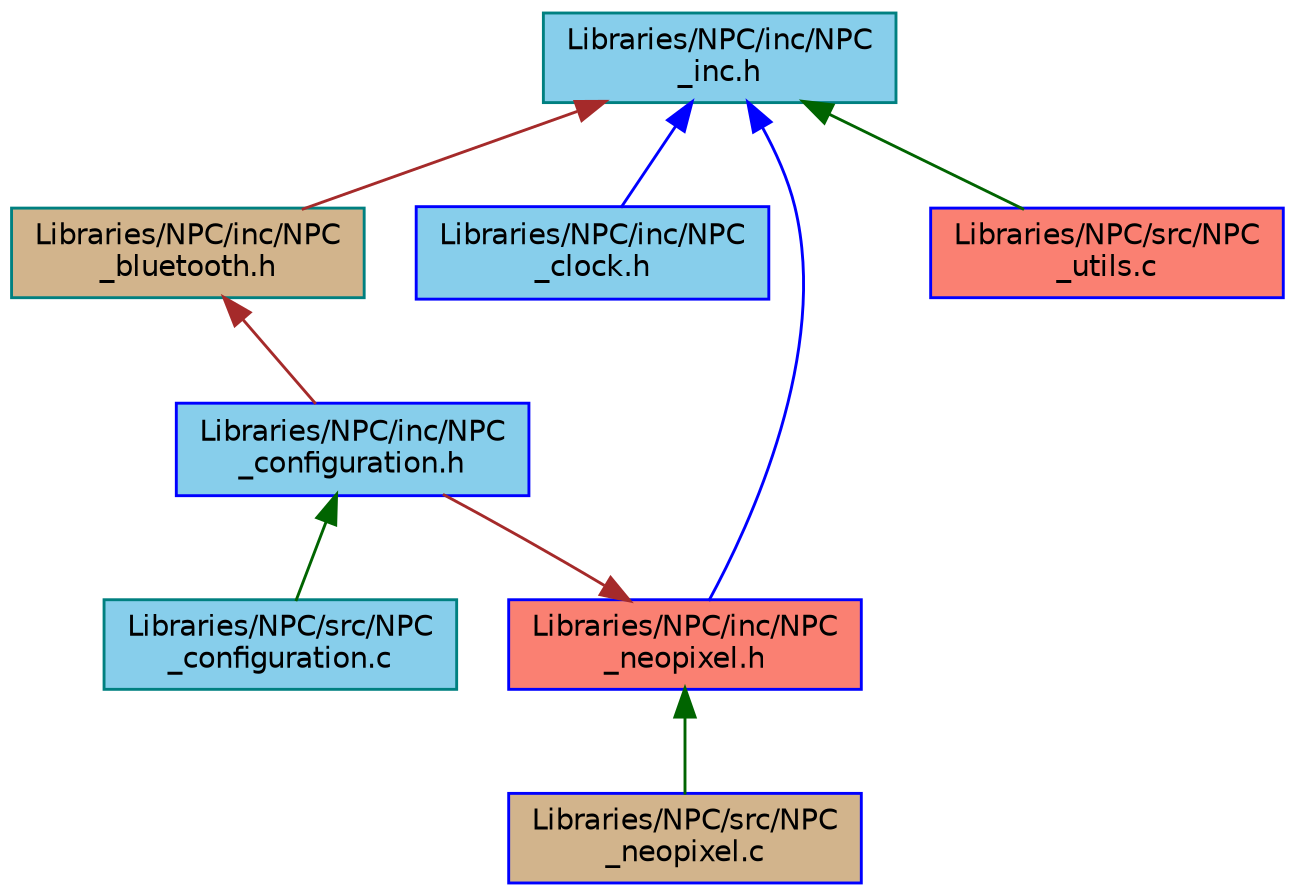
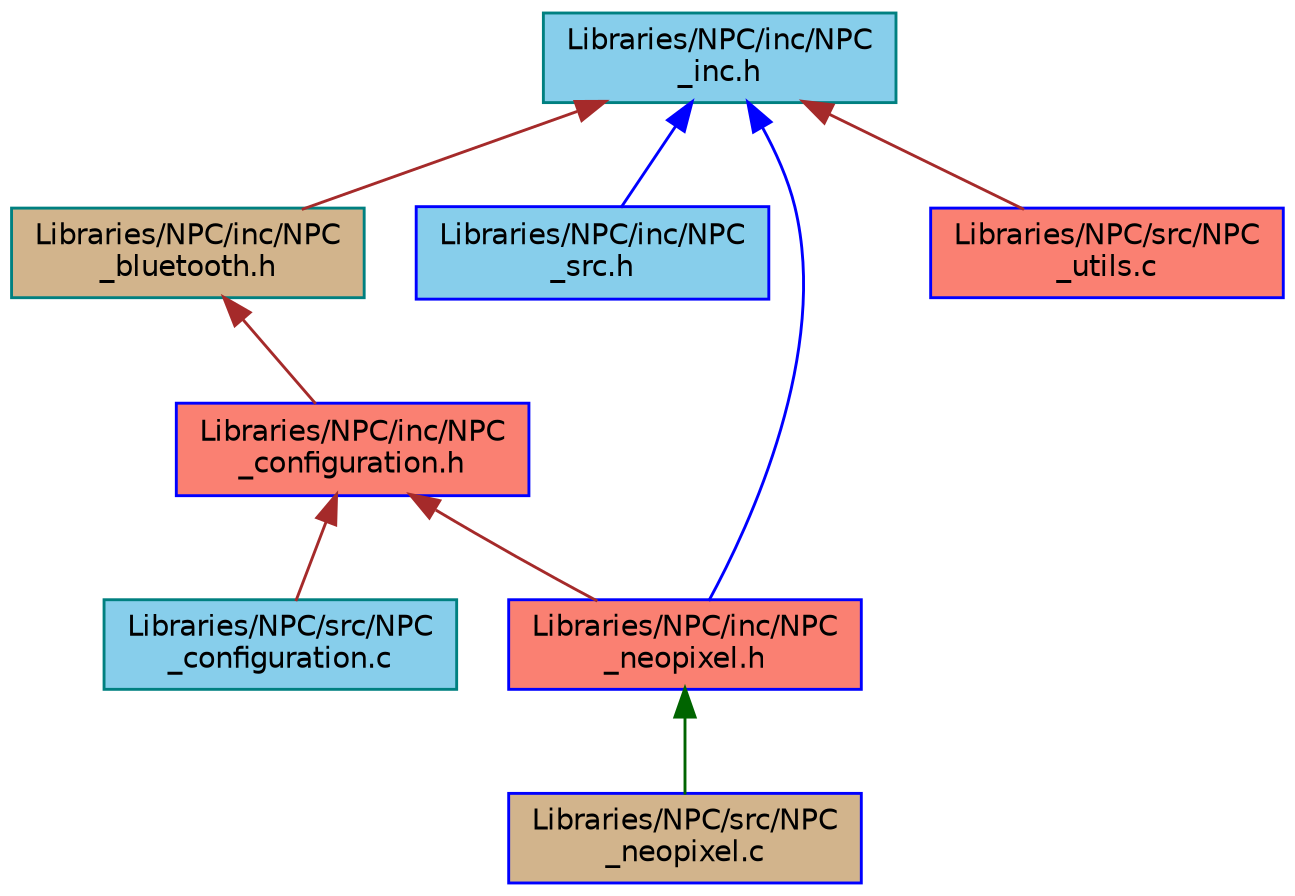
(927, 162) -> (927, 162)
(593, 253) -> (593, 253)
(353, 449) -> (353, 449)
(524, 539) -> (516, 556)
(311, 561) -> (311, 561)
